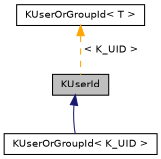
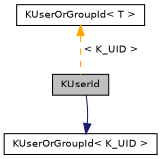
(74, 120) -> (88, 109)
